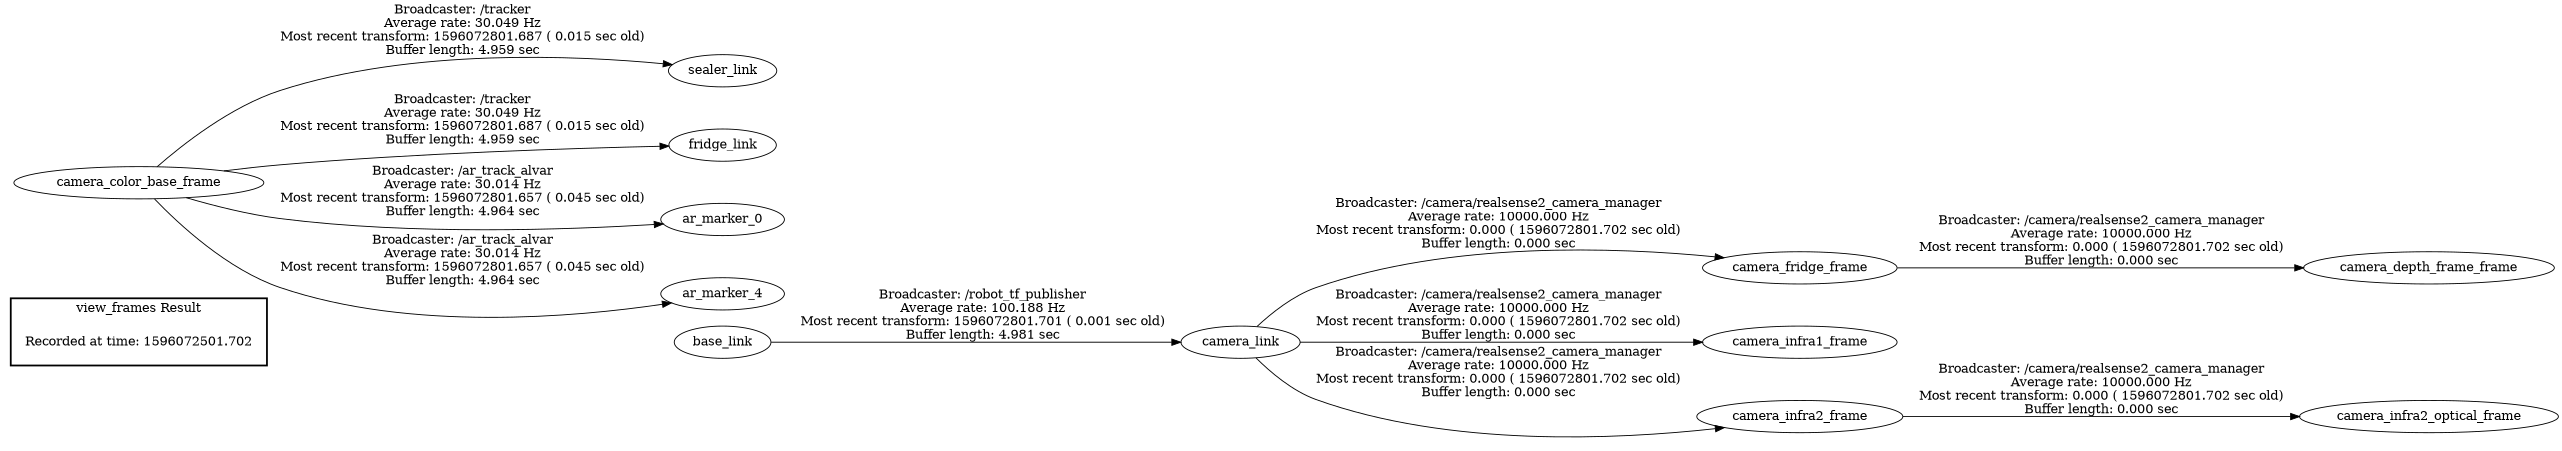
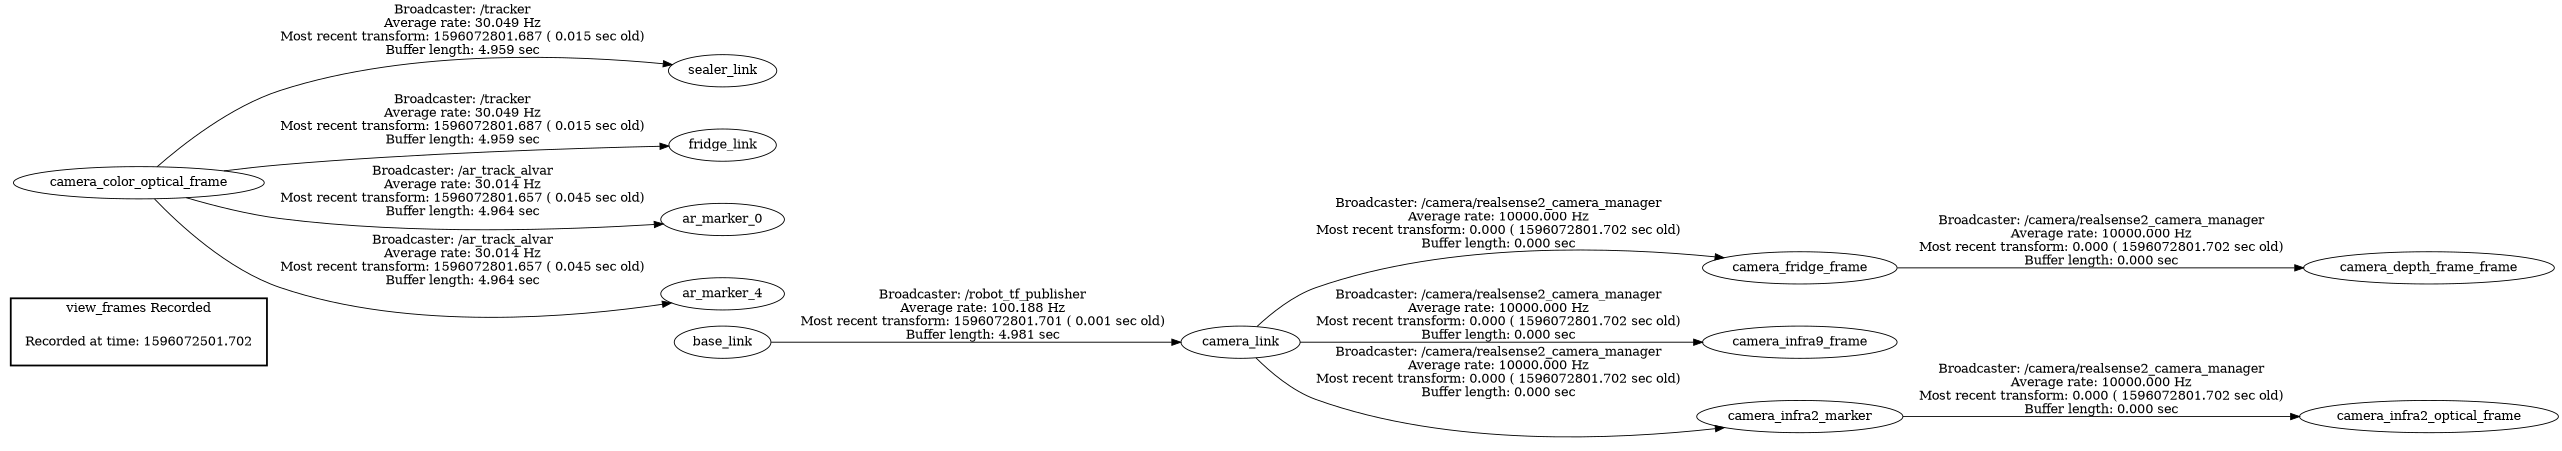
(139, 183) -> (139, 183)
(139, 309) -> (139, 309)
(1800, 342) -> (1800, 342)
(1800, 417) -> (1800, 417)
